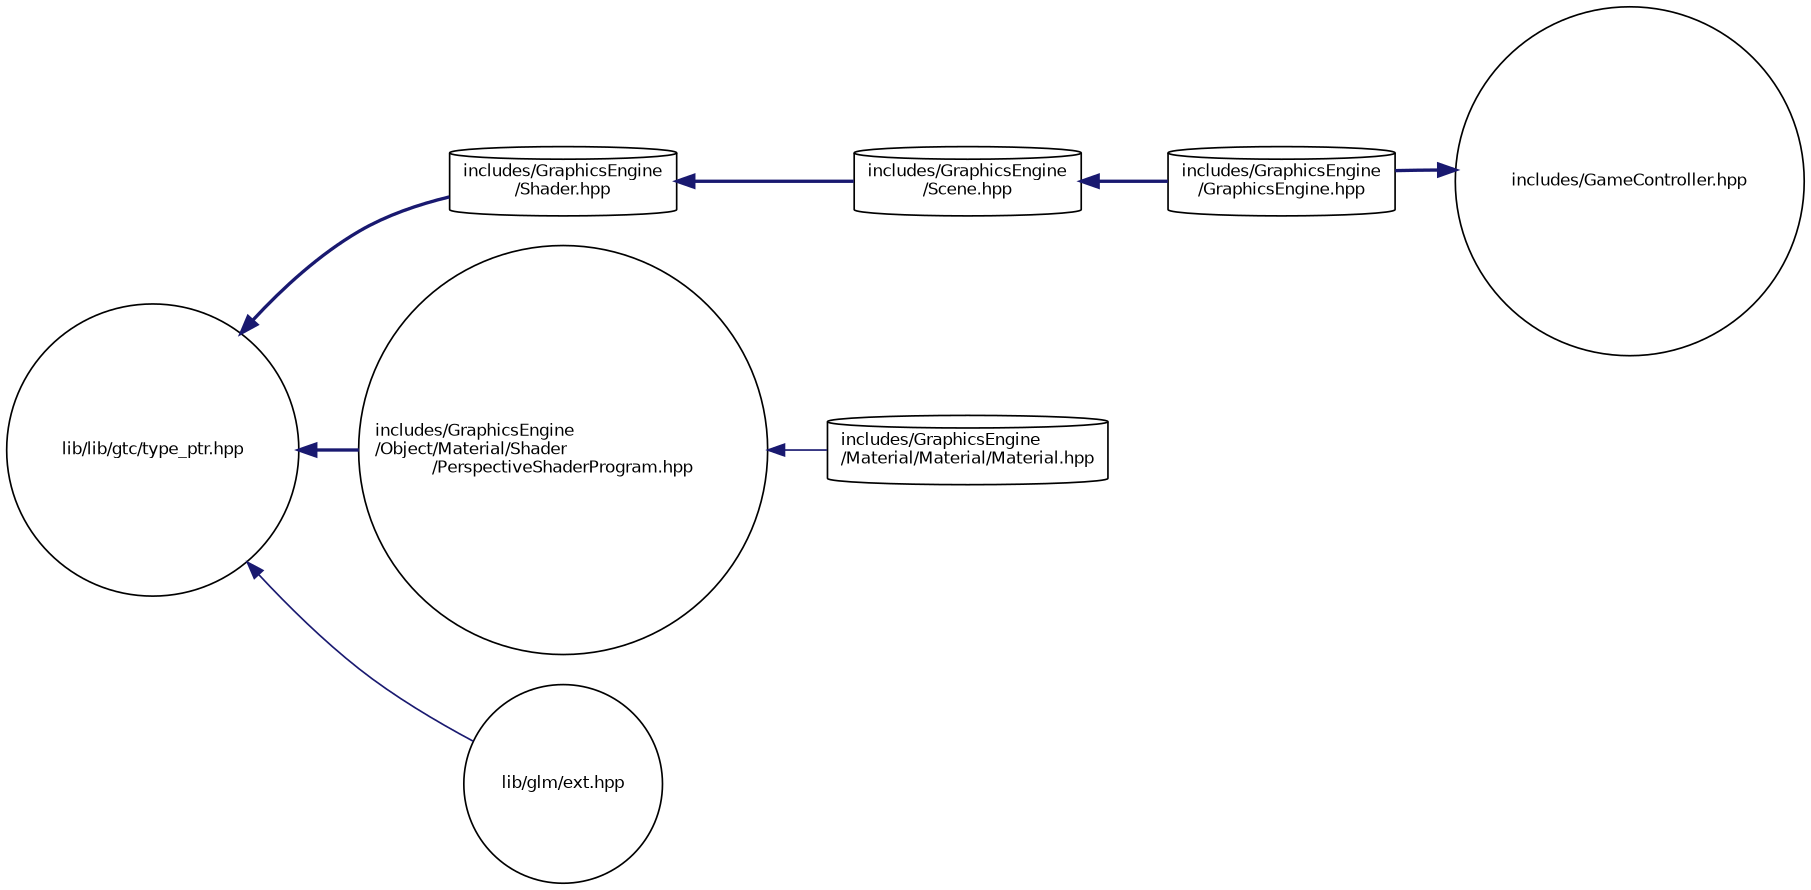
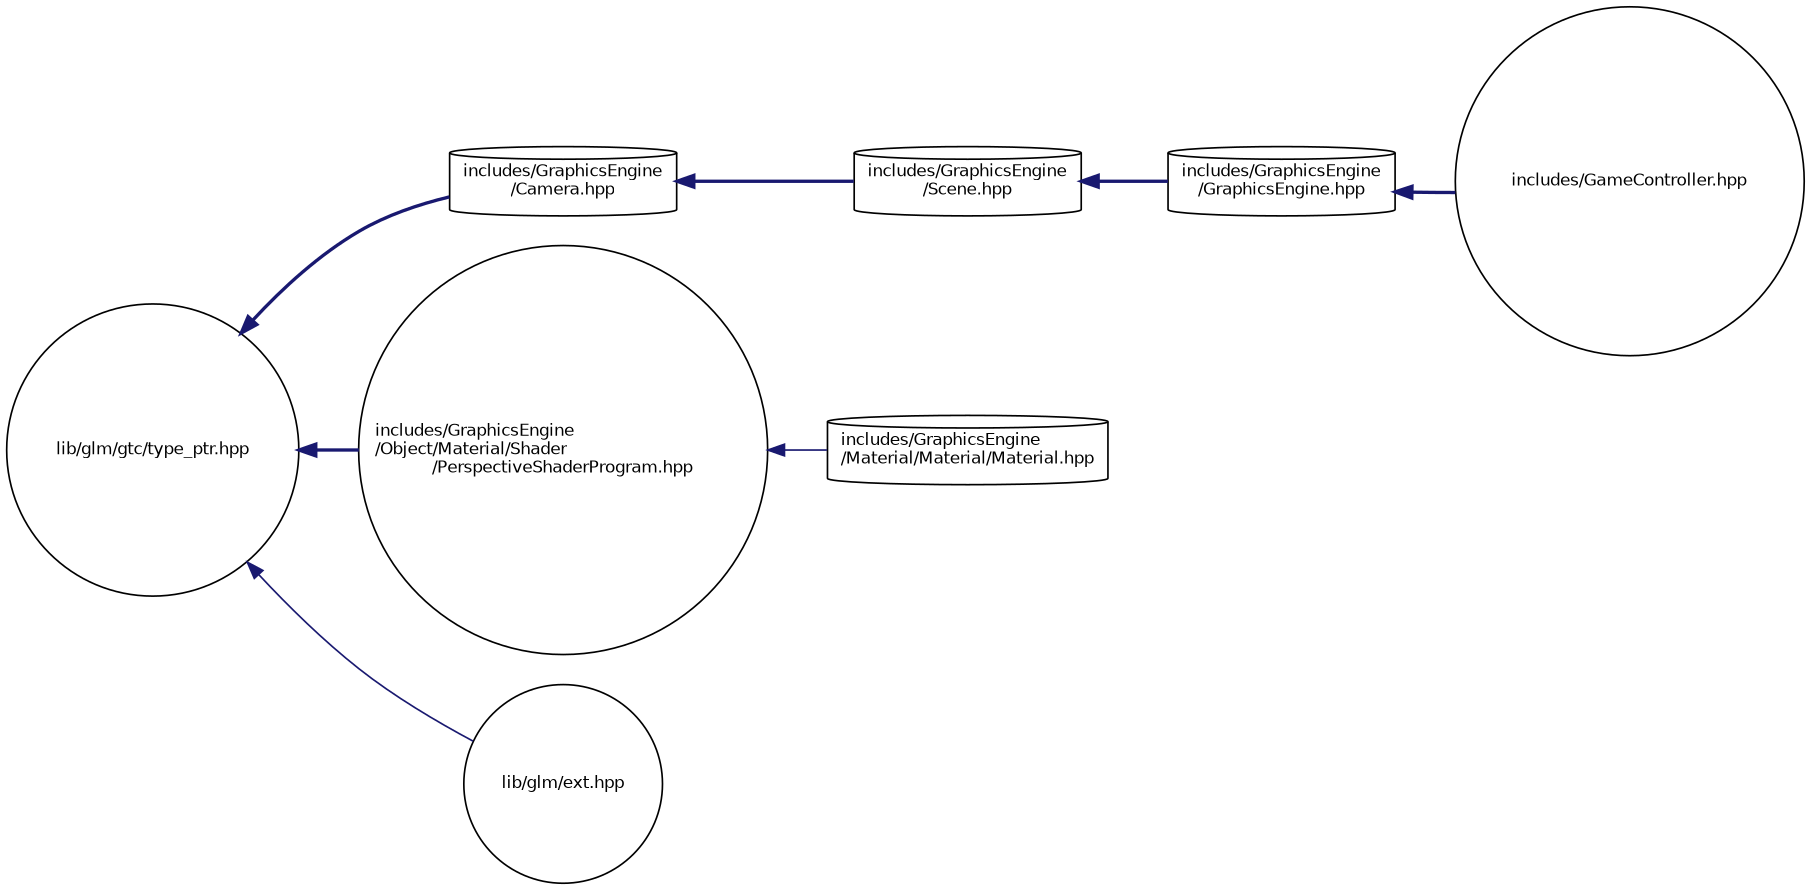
(1417, 170) -> (1434, 192)
(563, 181) -> (563, 181)
(153, 450) -> (153, 450)
